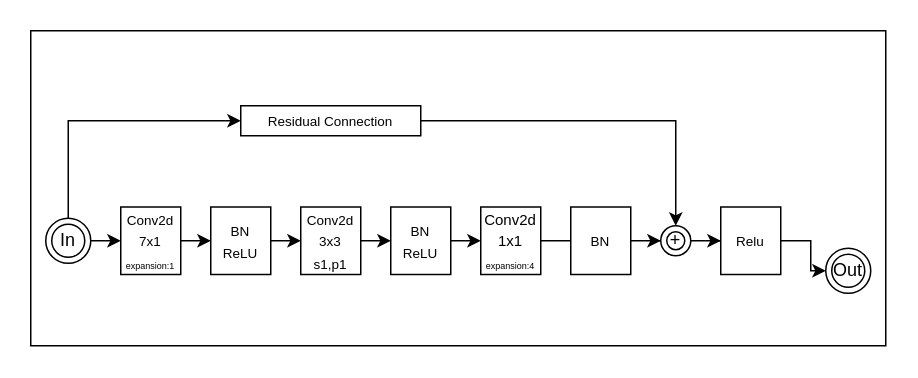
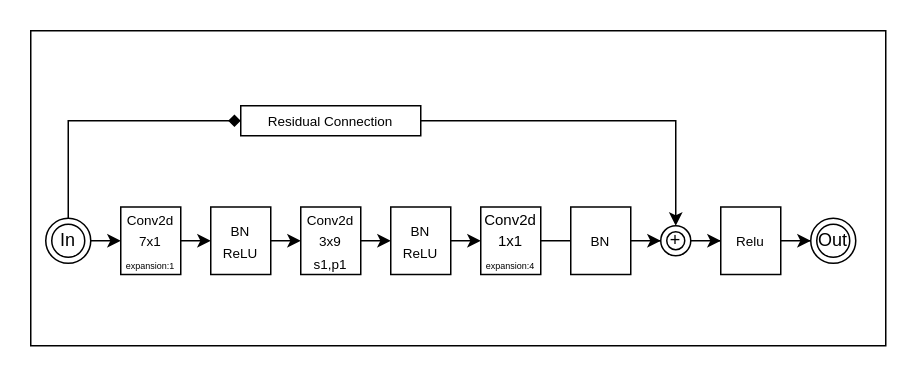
(229, 121) -> (228, 121)
(331, 241) -> (331, 241)
(848, 271) -> (833, 241)
